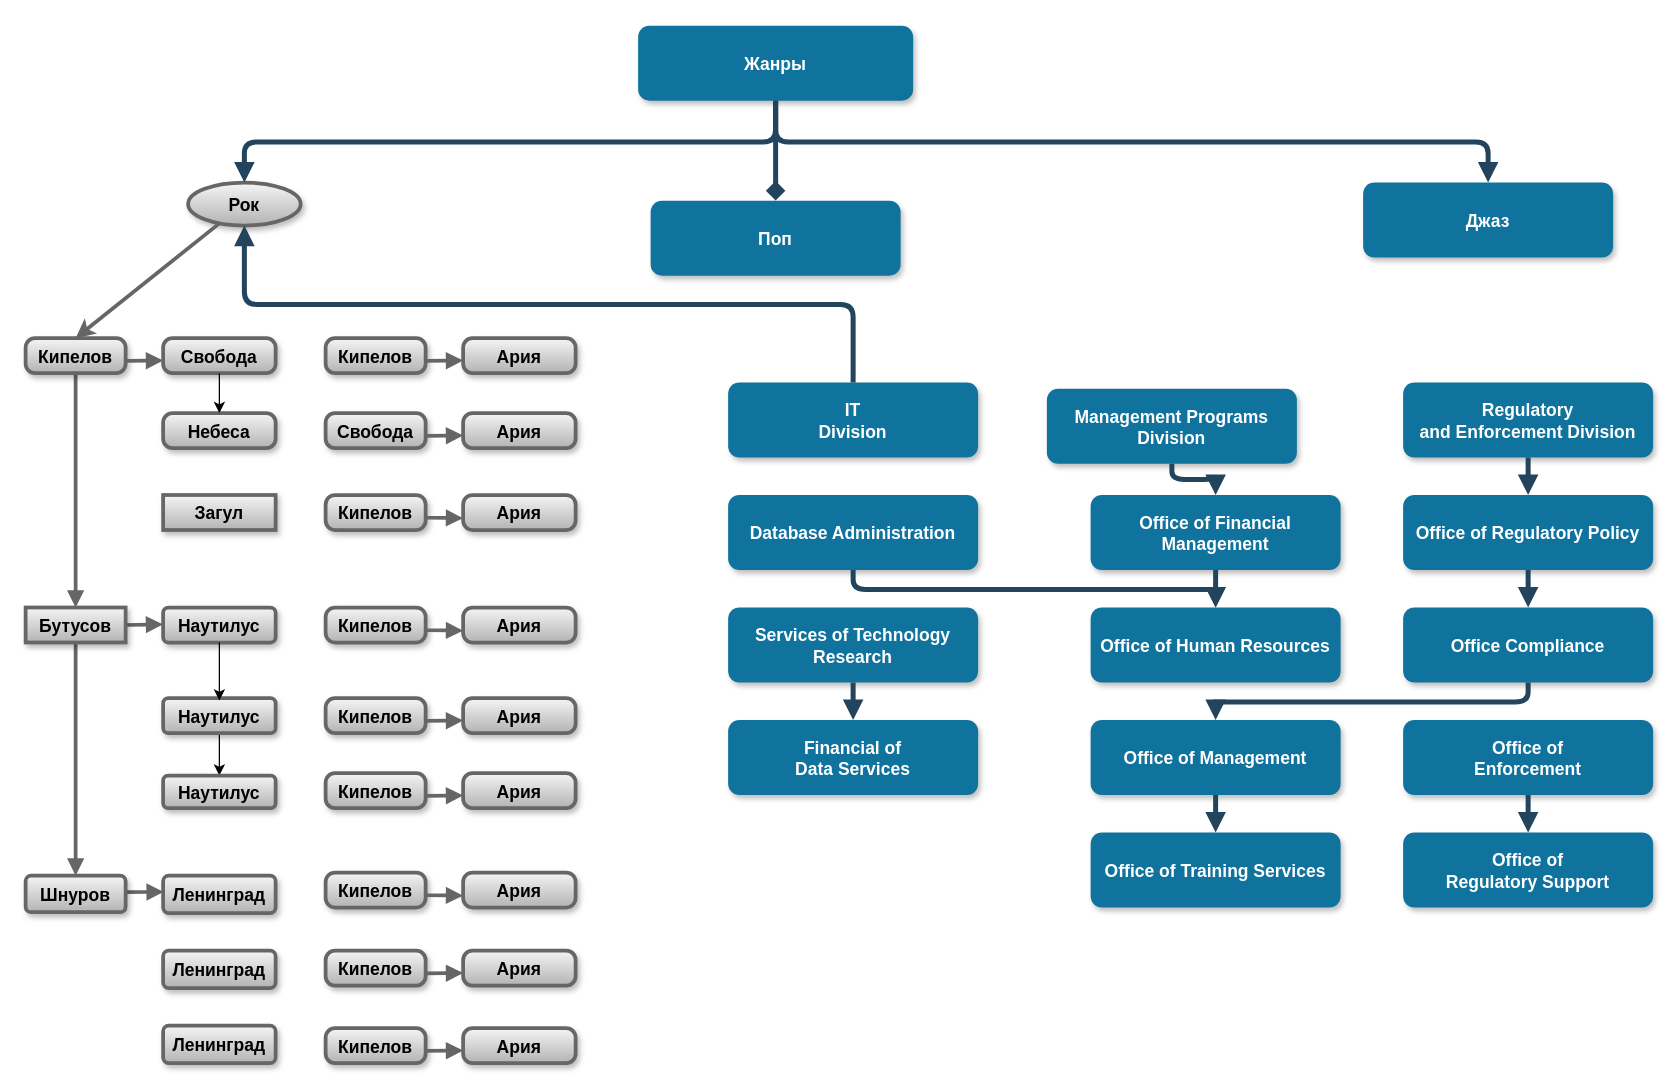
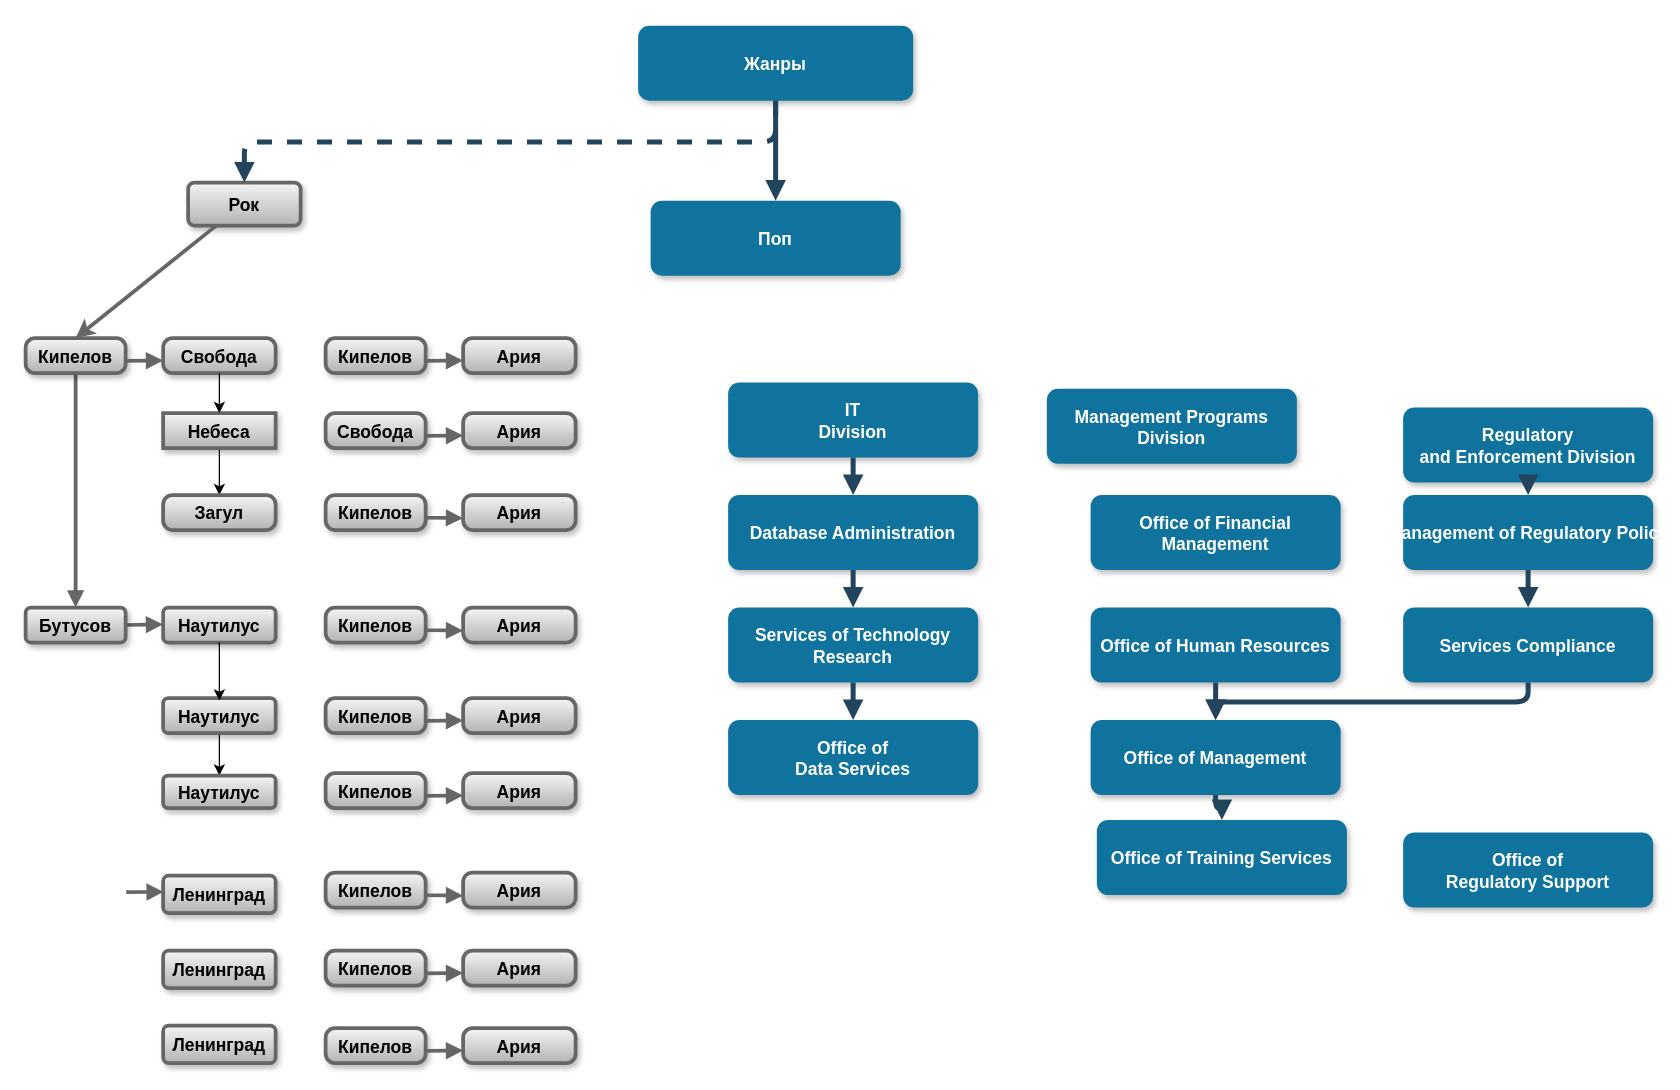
(729, 142) -> (729, 142)
(1139, 142) -> none
(776, 182) -> (776, 180)
(244, 204) -> (244, 204)
(1488, 220) -> none
(557, 304) -> (853, 469)
(1528, 420) -> (1528, 445)
(219, 431) -> (219, 431)
none -> (219, 470)
(1191, 479) -> none
(219, 513) -> (219, 513)
(1528, 534) -> (1528, 534)
(1216, 582) -> none
(1033, 589) -> (853, 588)
(76, 625) -> (76, 625)
(1528, 646) -> (1528, 646)
none -> (1216, 689)
(853, 748) -> (853, 748)
(76, 749) -> none
(1528, 758) -> none
(1528, 807) -> none
(1216, 870) -> (1222, 858)
(76, 894) -> none
